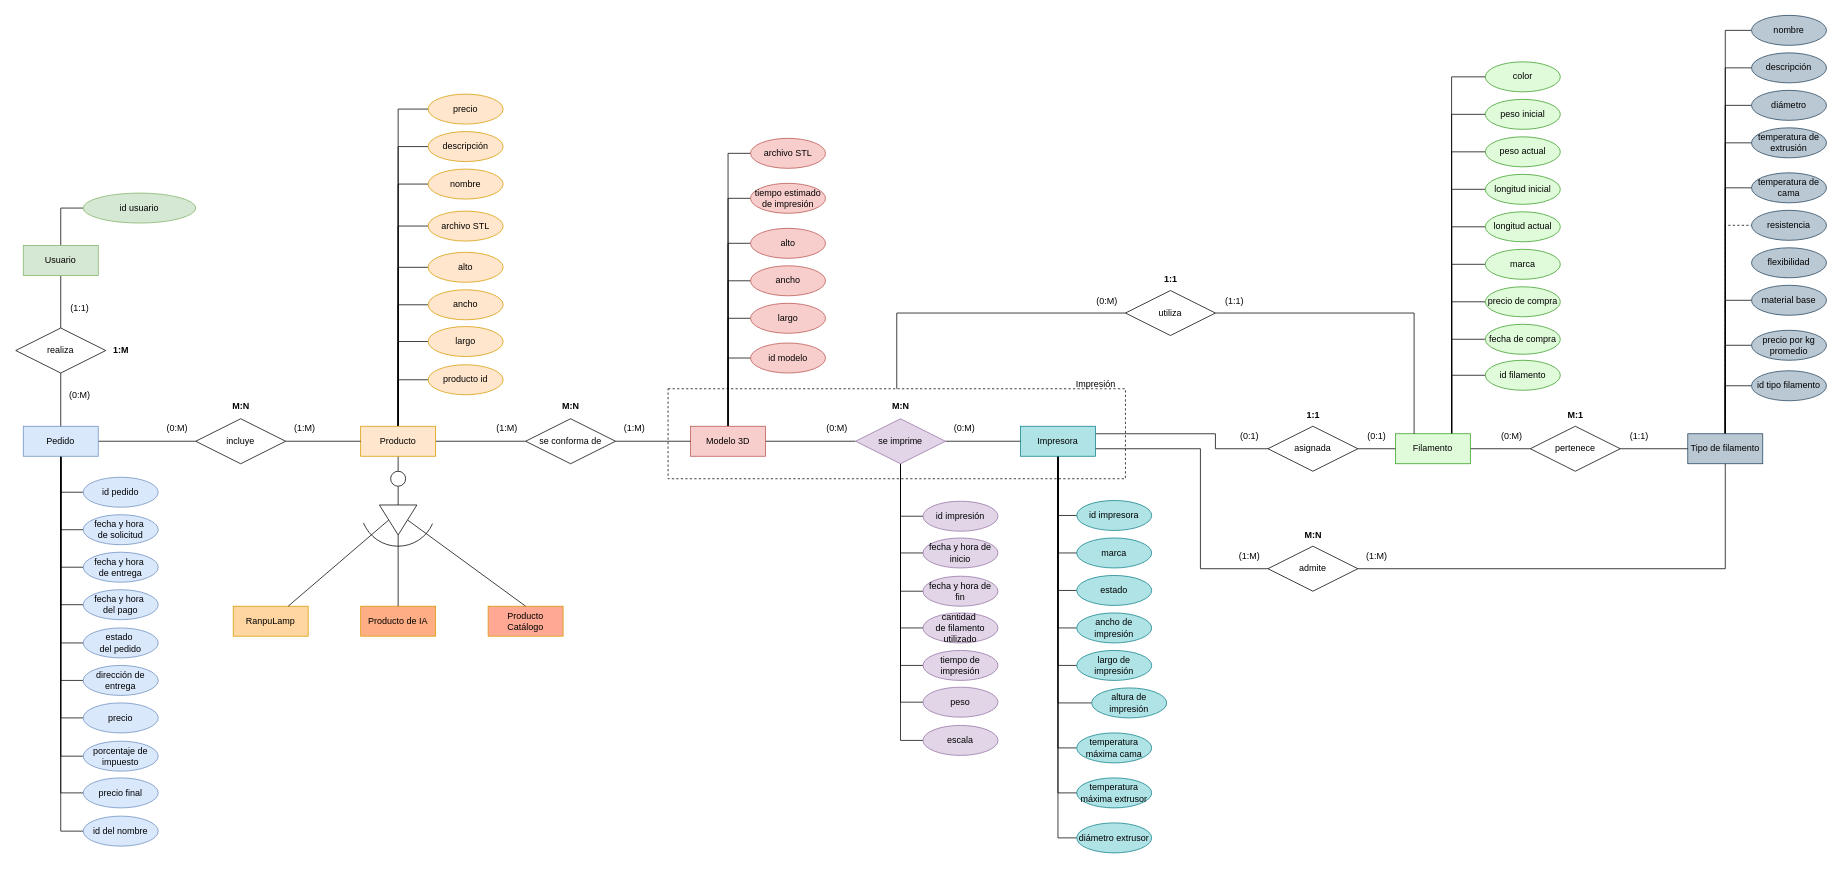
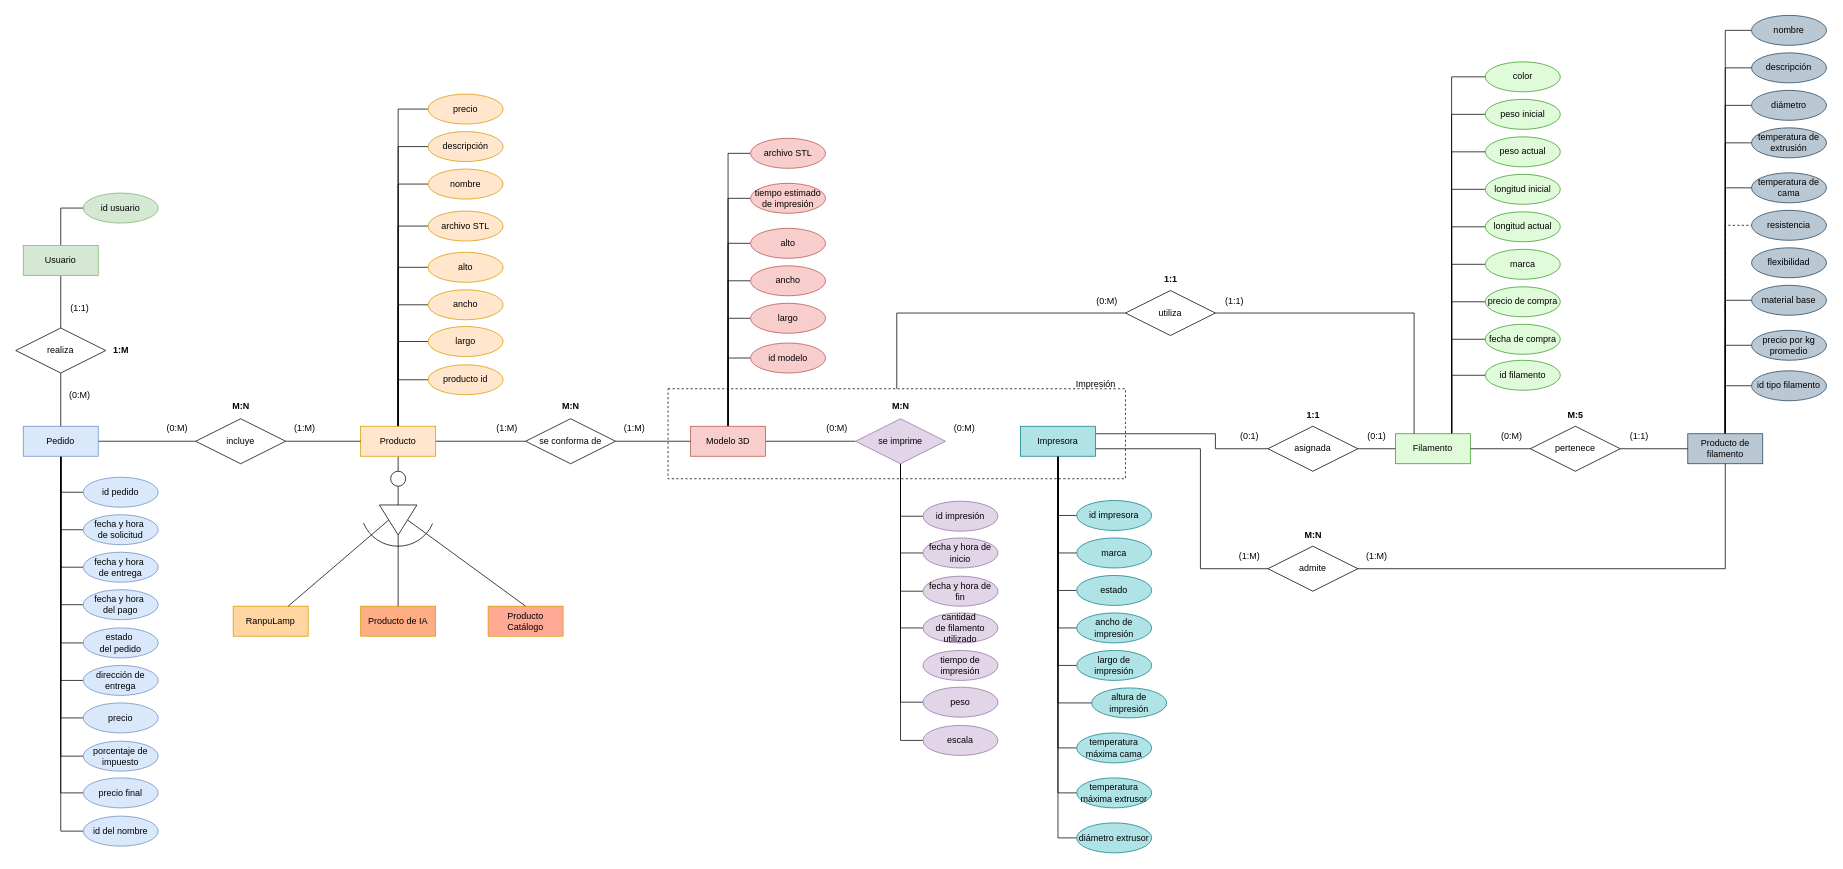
(139, 208) -> (120, 208)
(1576, 415) -> (1576, 415)
(982, 441) -> none
(1725, 449) -> (1725, 449)
(913, 666) -> none
